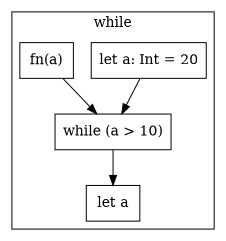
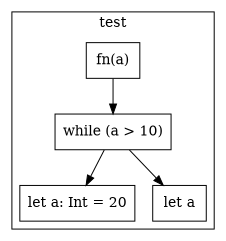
(113, 23) -> (113, 23)
(133, 92) -> (97, 163)
